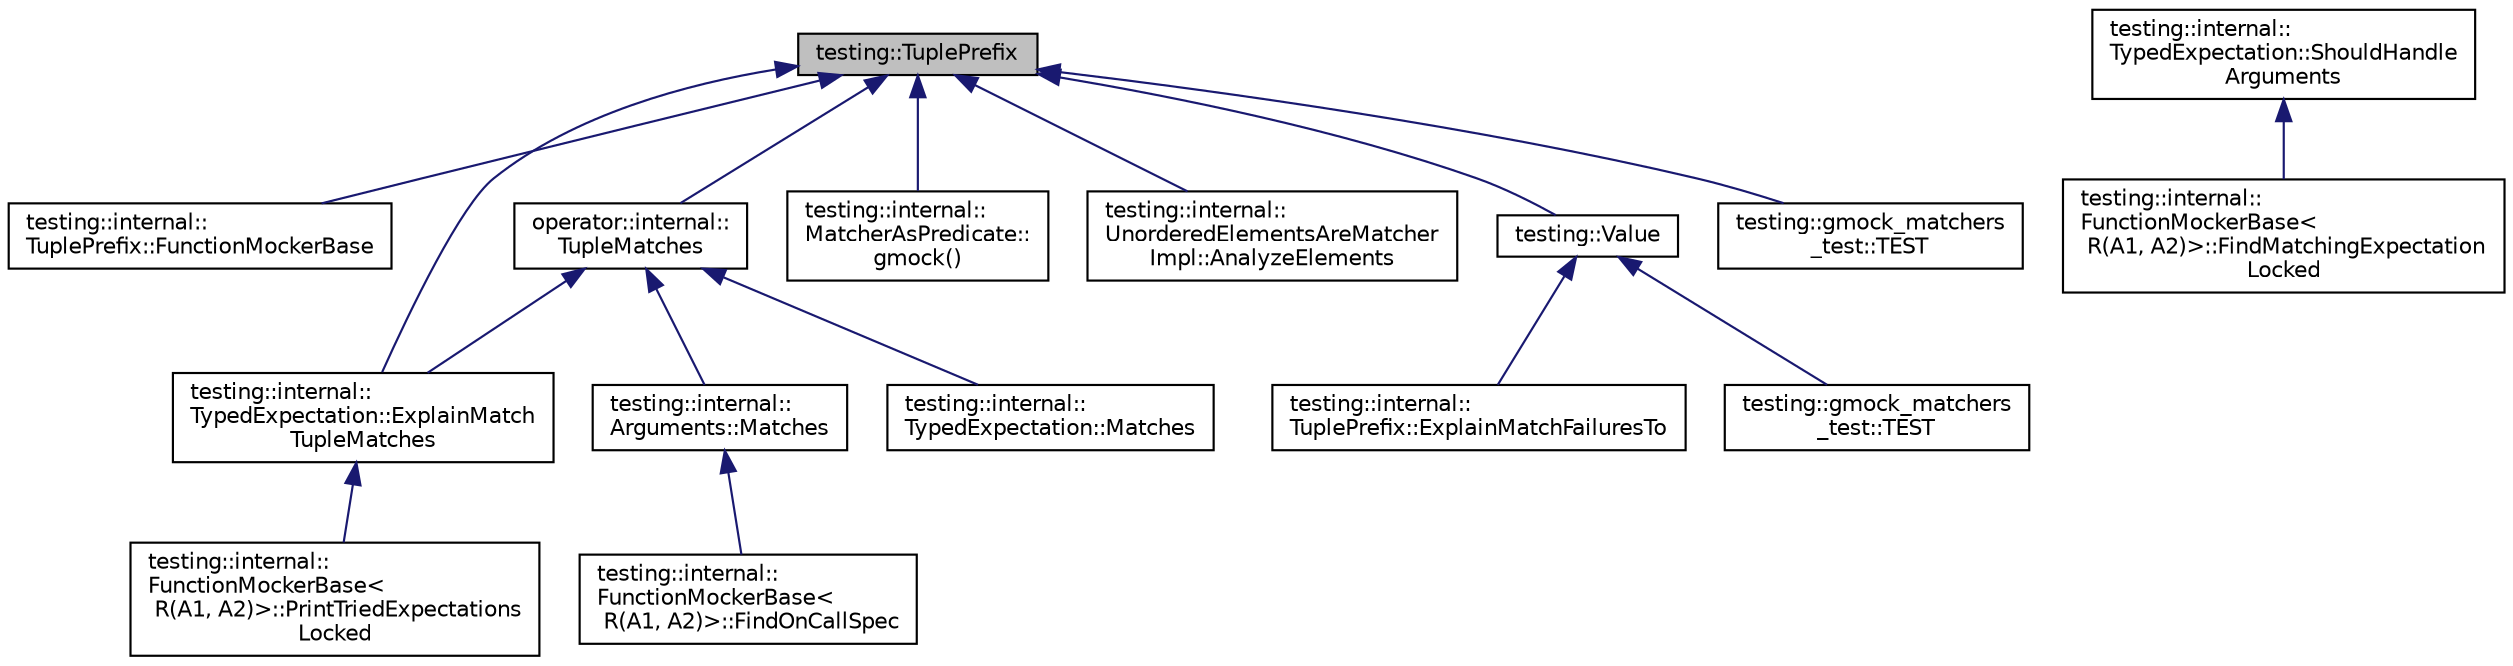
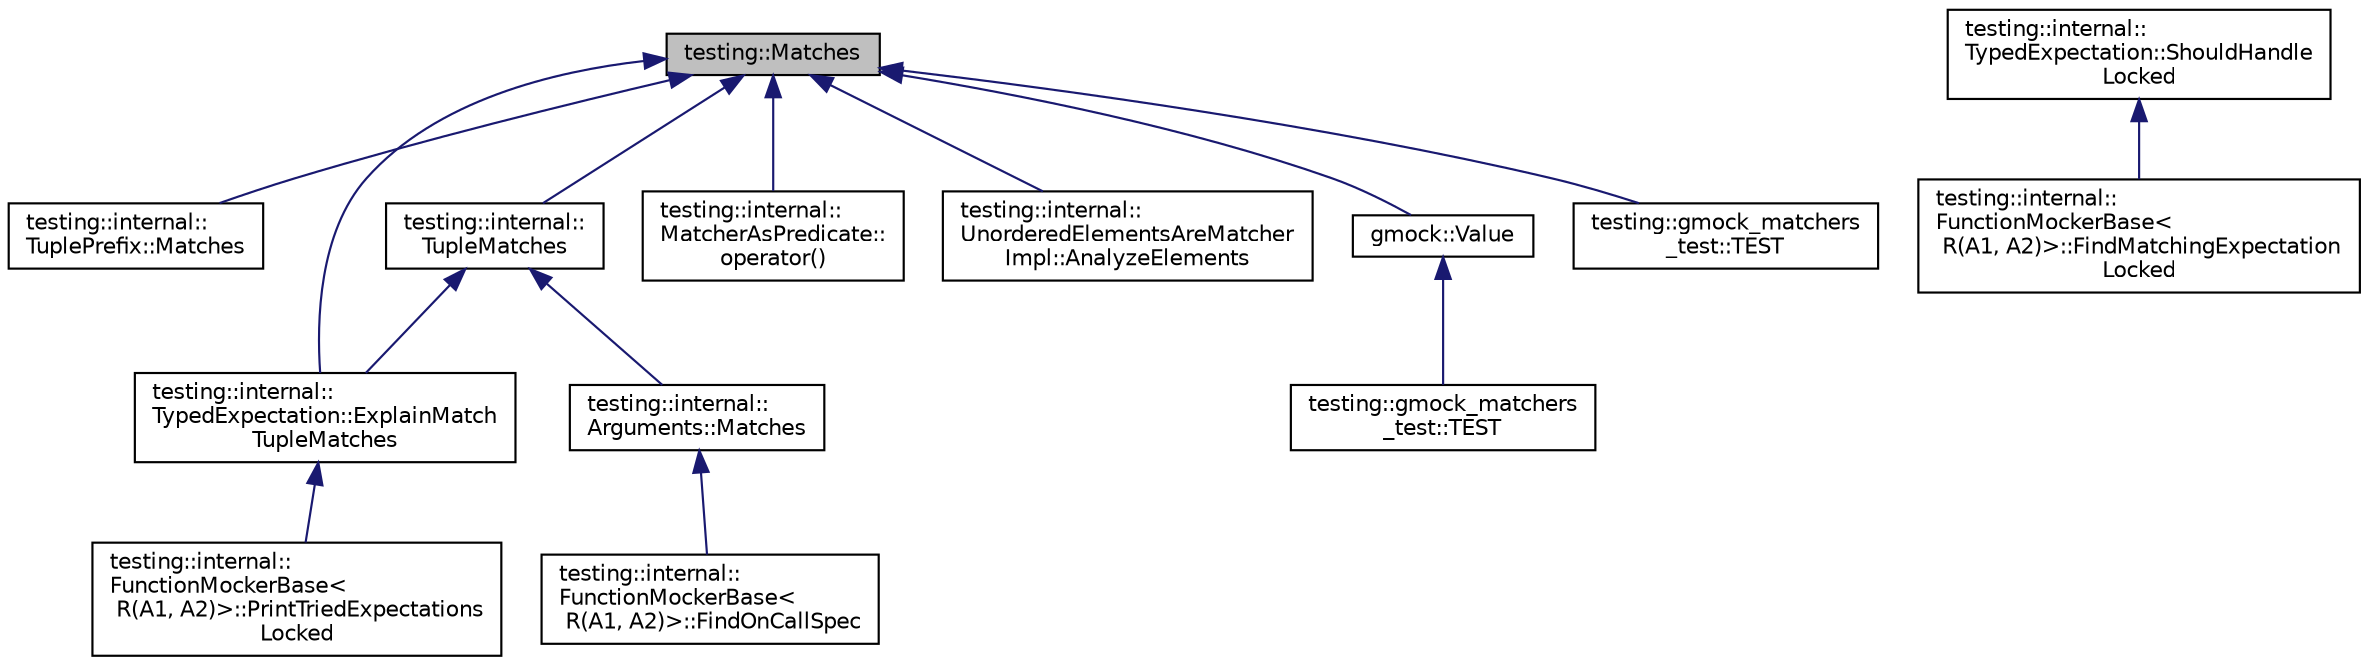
(918, 54) -> (773, 54)
(2284, 54) -> (2139, 54)
(200, 236) -> (136, 236)
(631, 236) -> (495, 236)
(918, 236) -> (773, 236)
(1588, 236) -> (1443, 236)
(1051, 418) -> none
(1479, 418) -> none
